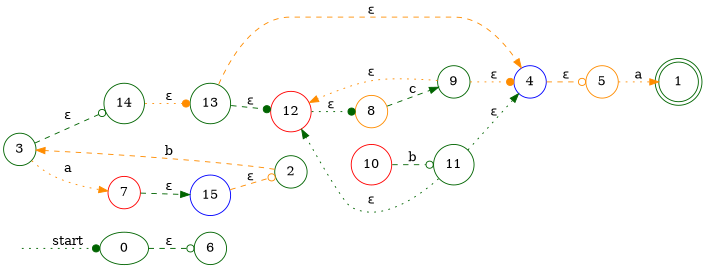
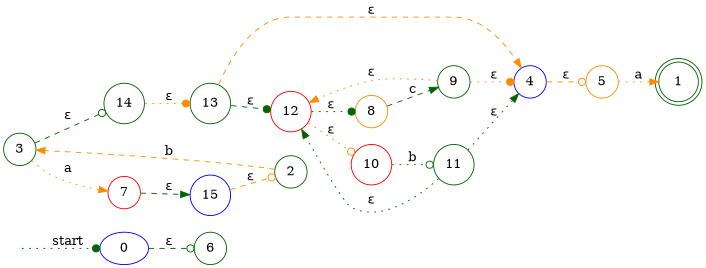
none -> (328, 136)
(409, 165) -> (409, 165)
(124, 248) -> (124, 248)
